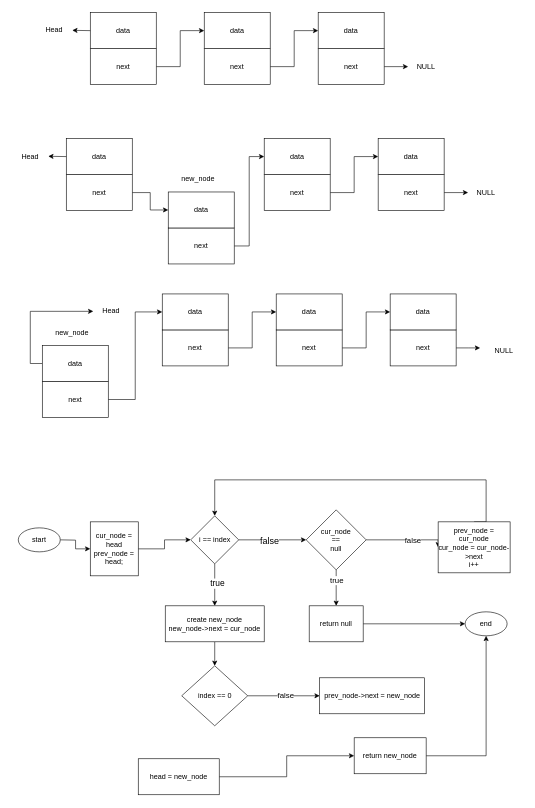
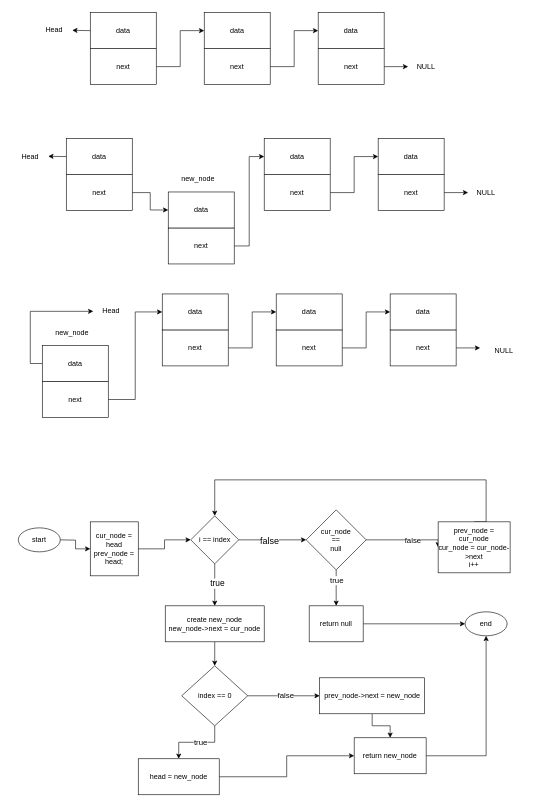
none -> (372, 725)
none -> (205, 742)
